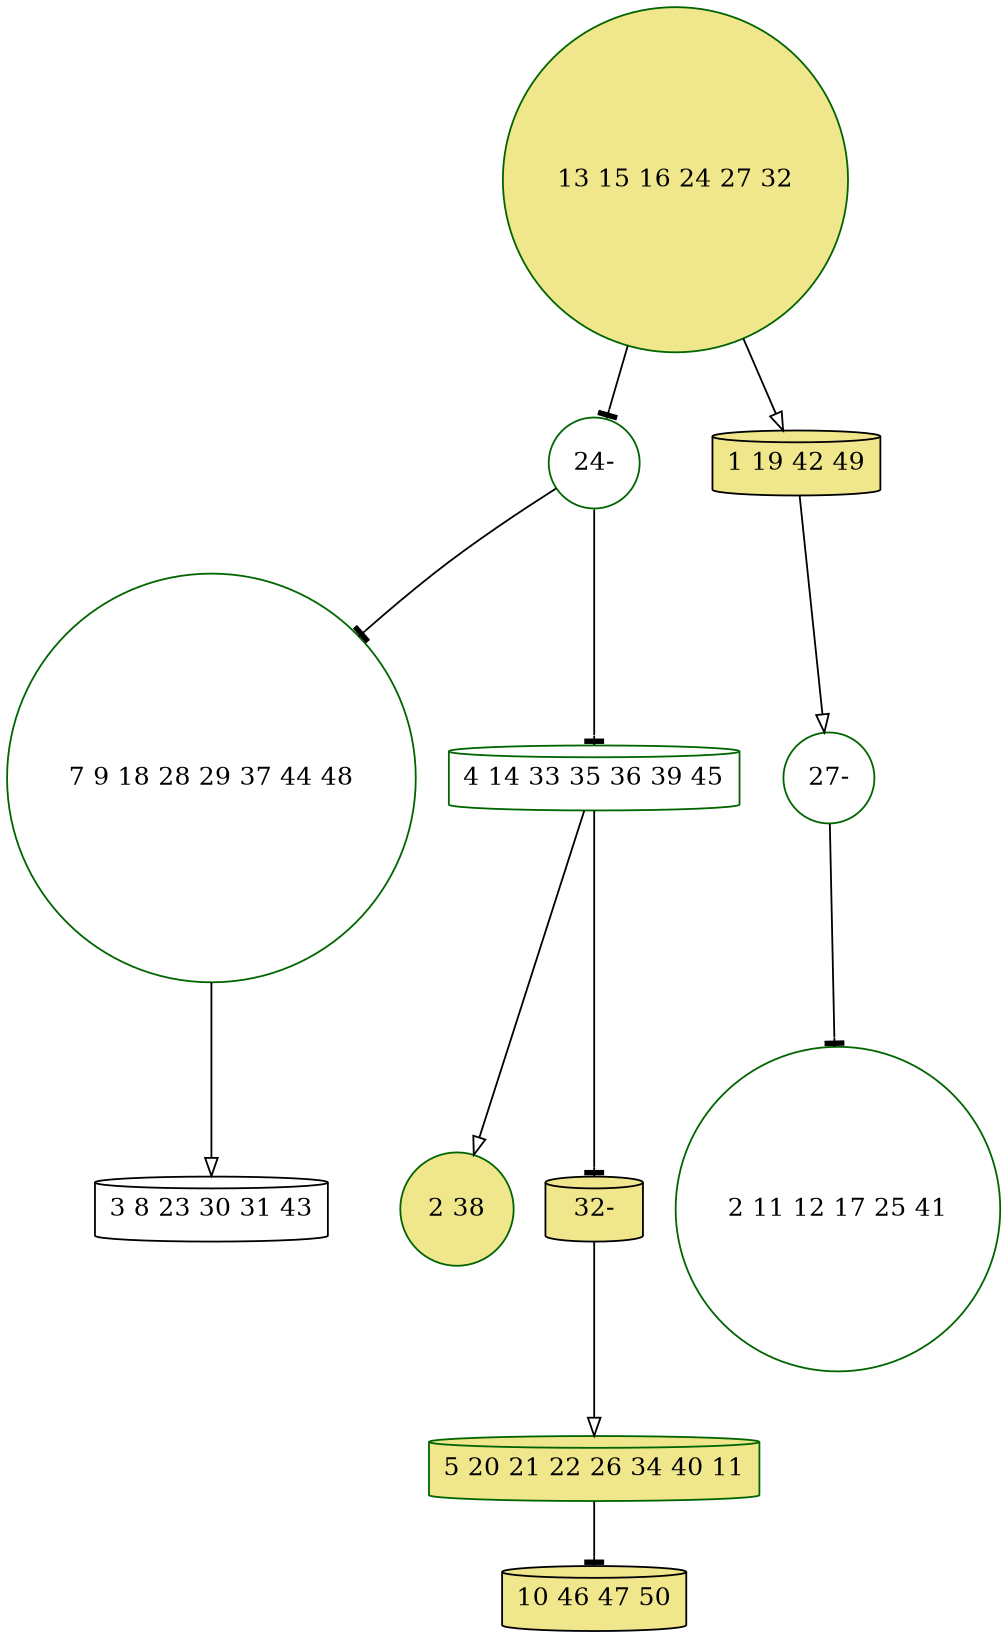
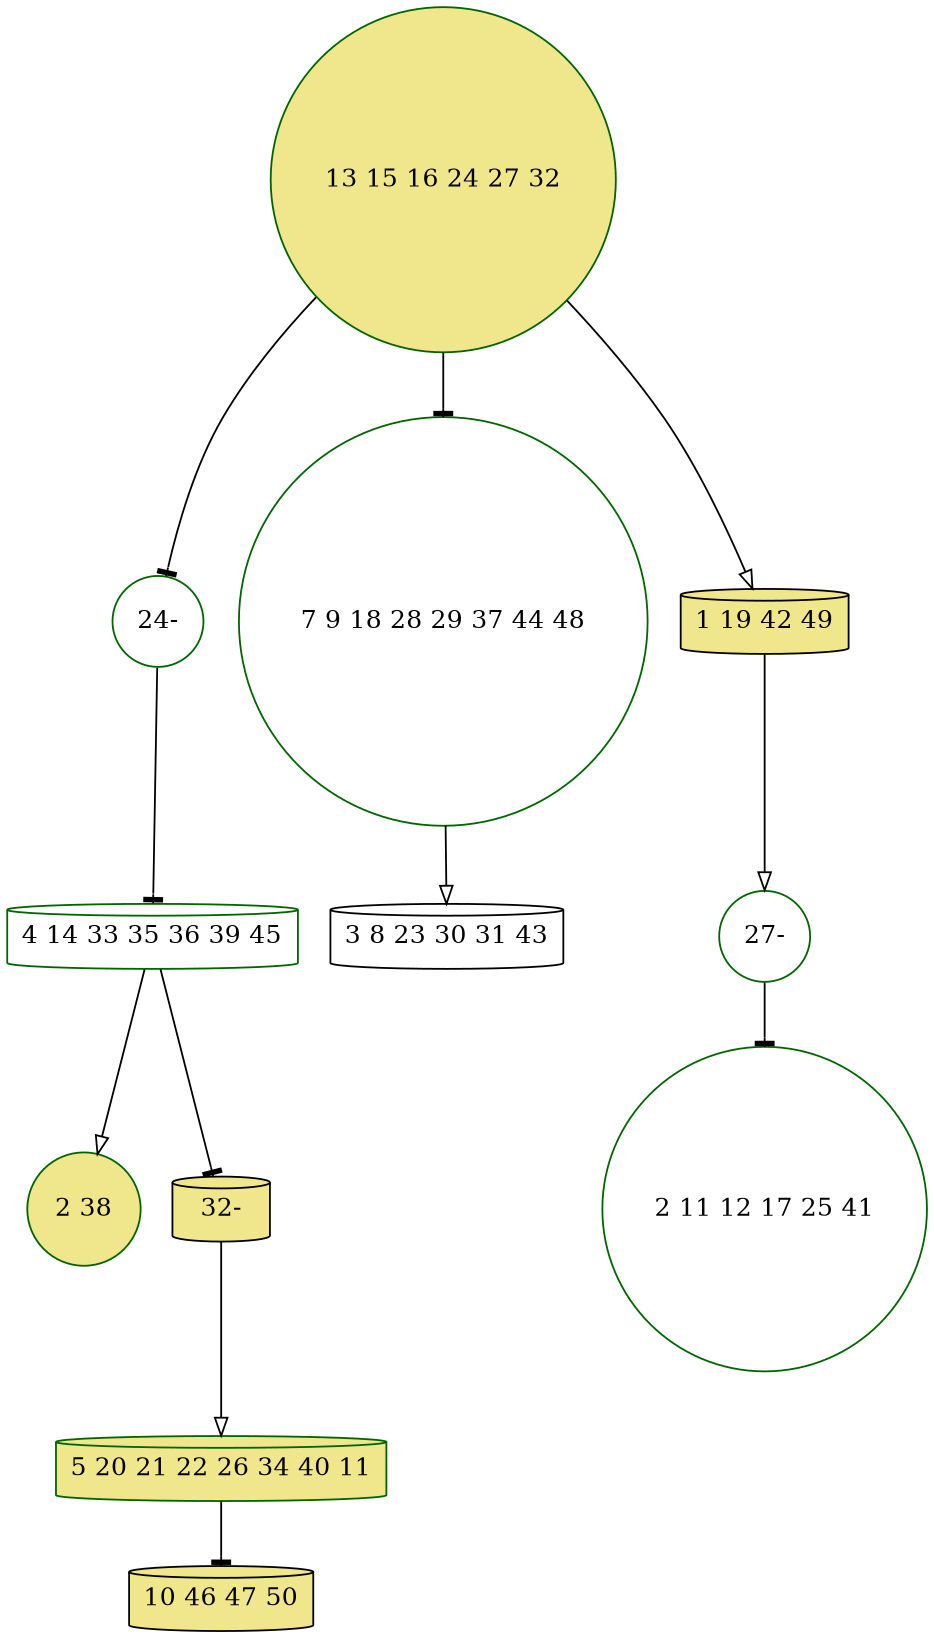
(458, 555) -> (443, 380)
